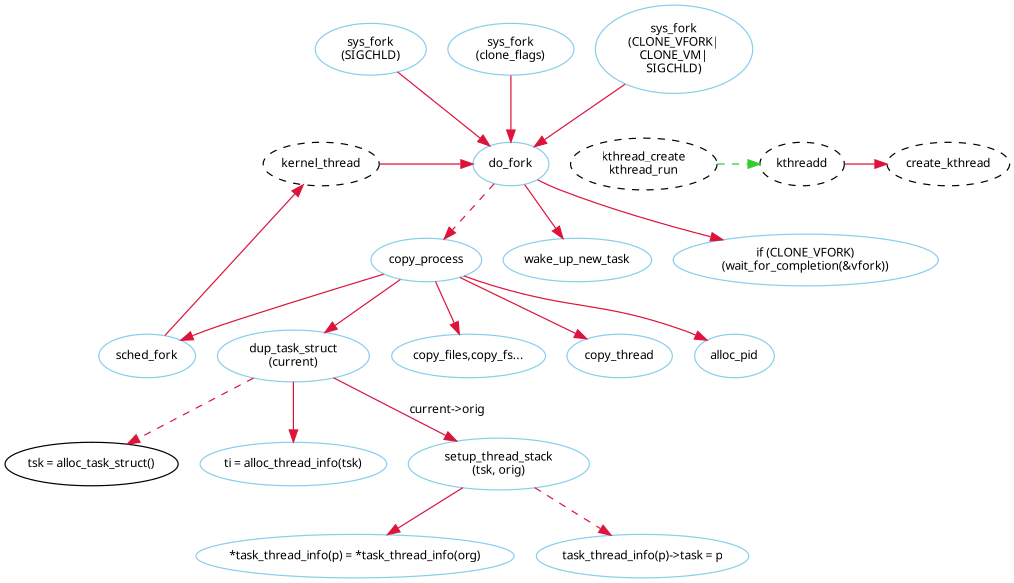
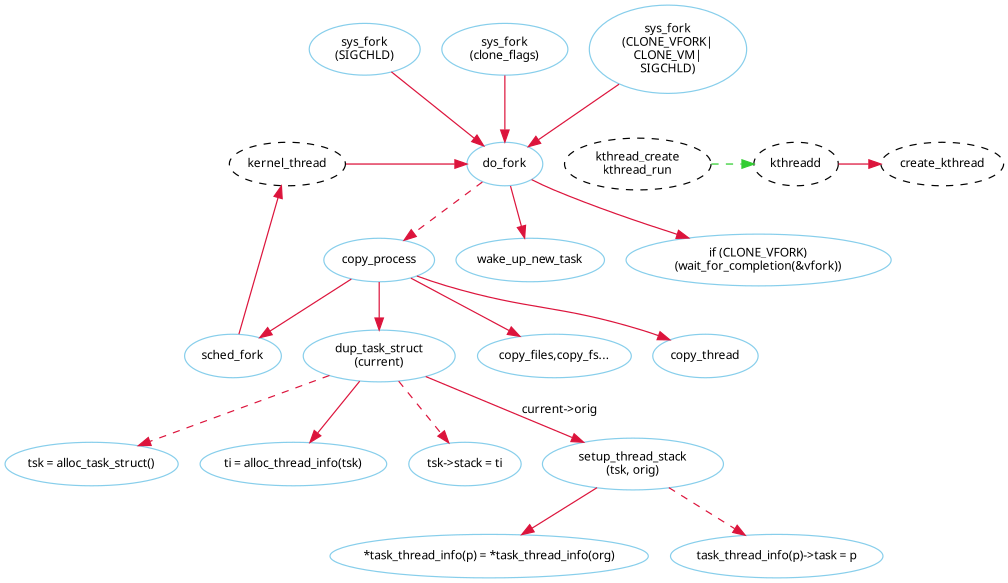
(734, 356) -> none
(92, 464) -> (92, 464)
none -> (465, 464)
